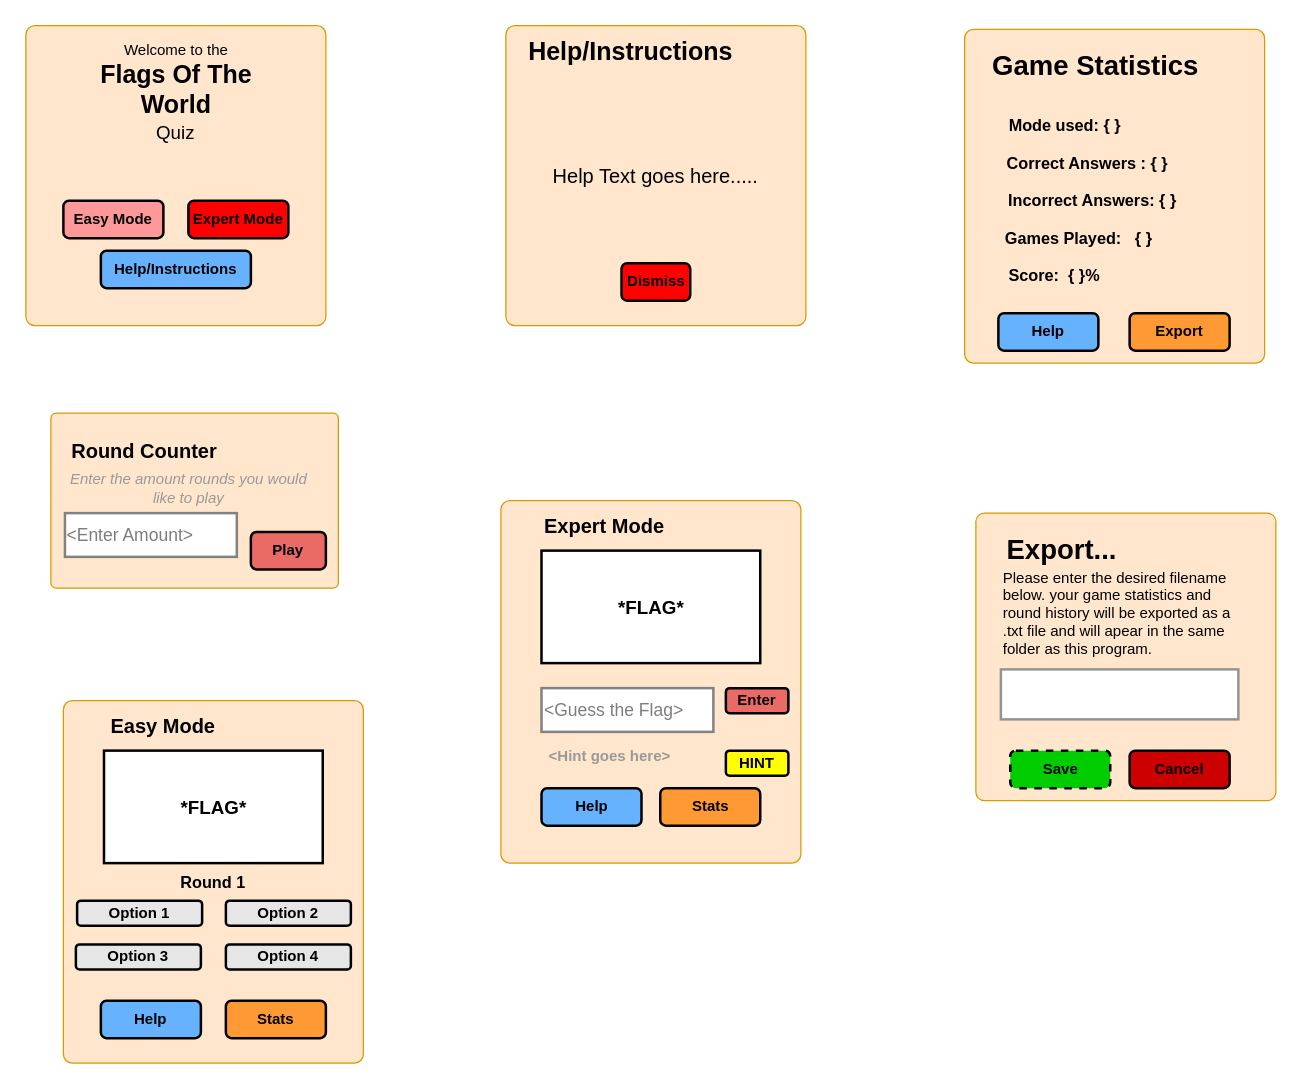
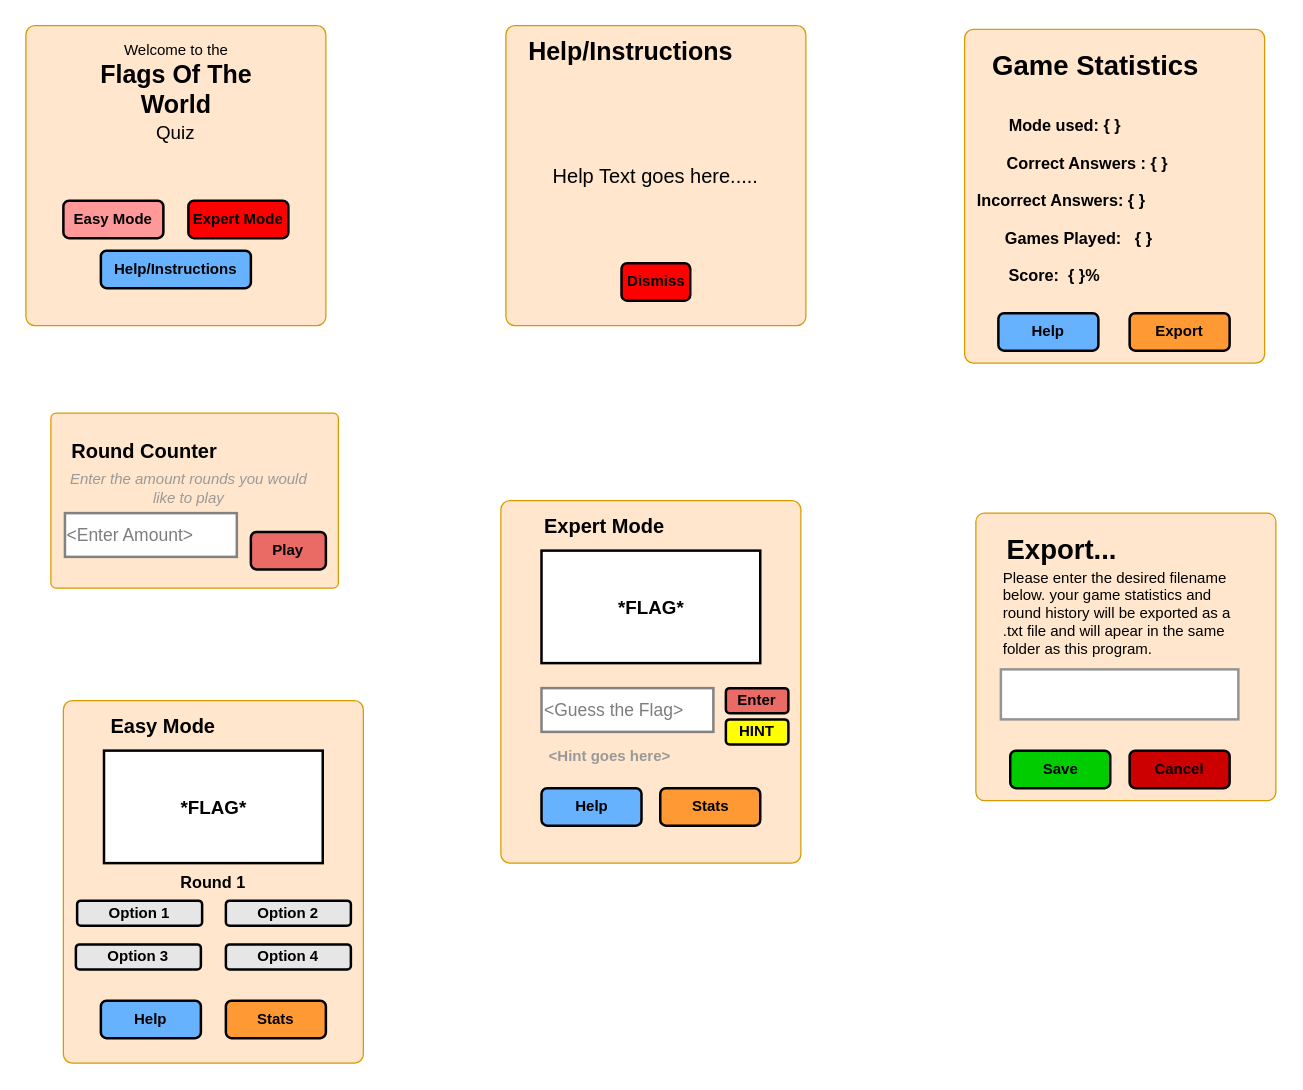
(1093, 201) -> (1061, 201)
(757, 763) -> (757, 732)
(1060, 769) -> (1060, 769)
